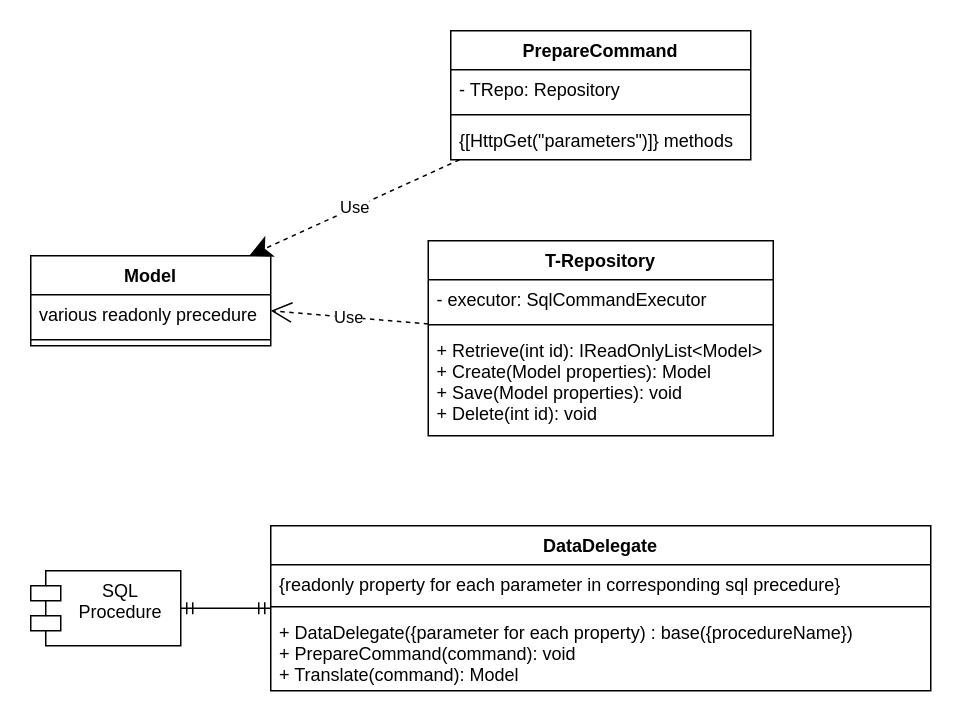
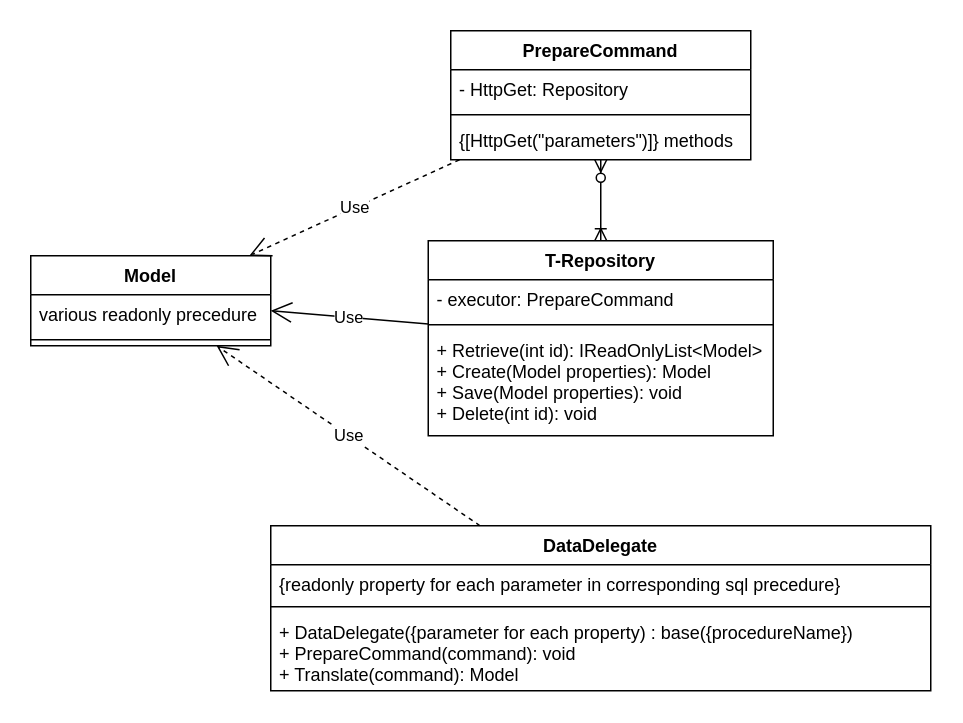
(545, 90) -> (555, 90)
none -> (601, 202)
(266, 248) -> (260, 251)
(578, 300) -> (561, 300)
(394, 321) -> (394, 321)
none -> (350, 437)
(106, 608) -> none
(225, 608) -> none
